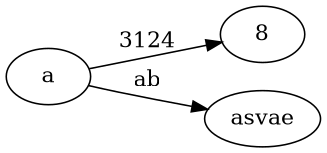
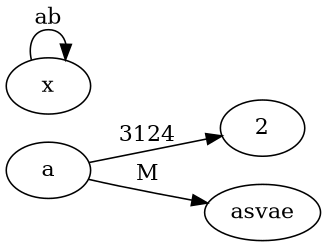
(263, 34) -> (263, 128)
(148, 80) -> (148, 174)
none -> (48, 86)
